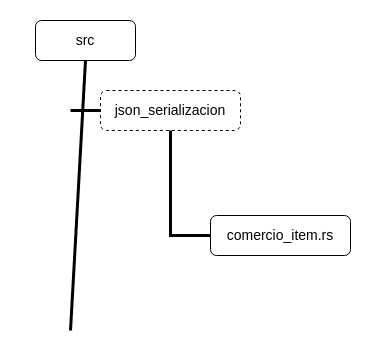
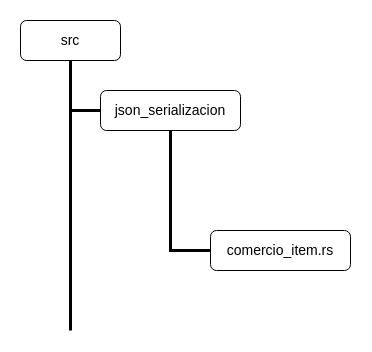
(86, 41) -> (71, 41)
(171, 111) -> (171, 111)
(281, 236) -> (281, 251)
